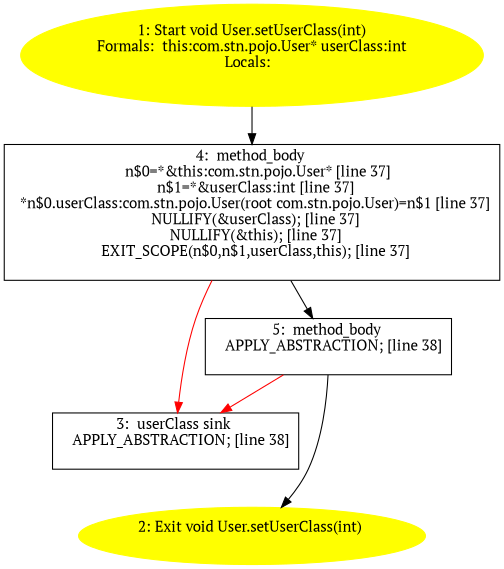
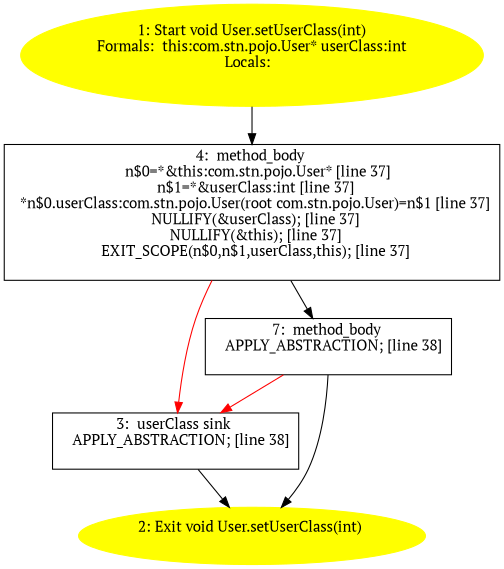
(328, 347) -> (328, 347)
none -> (210, 484)
